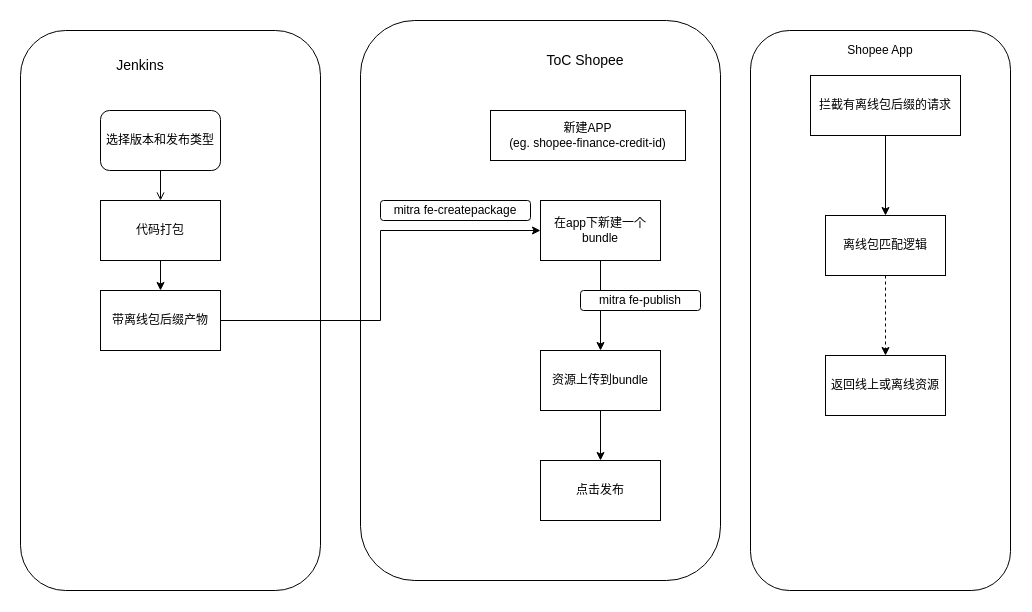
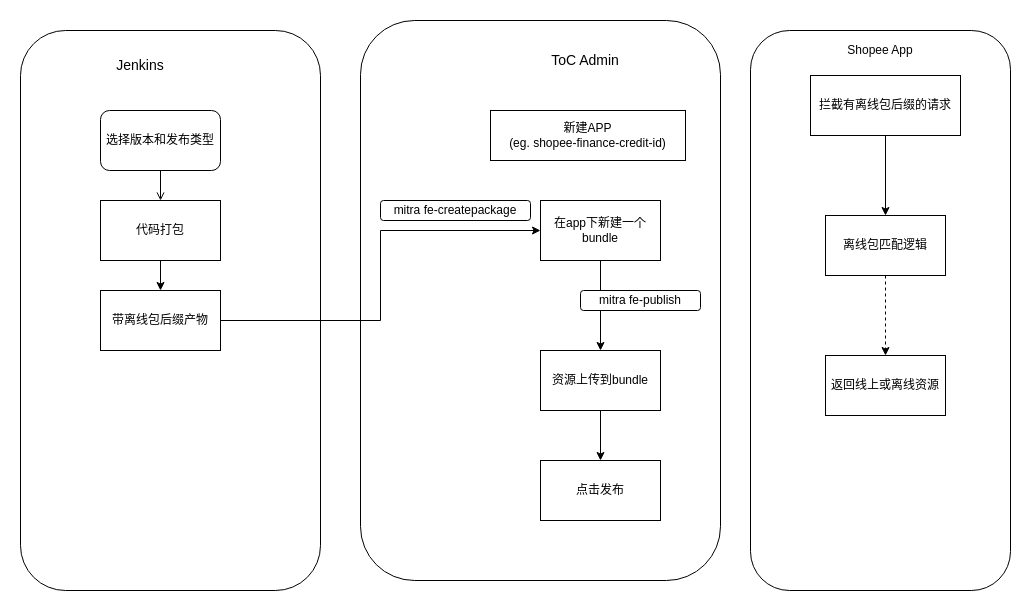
(586, 61) -> (586, 61)
